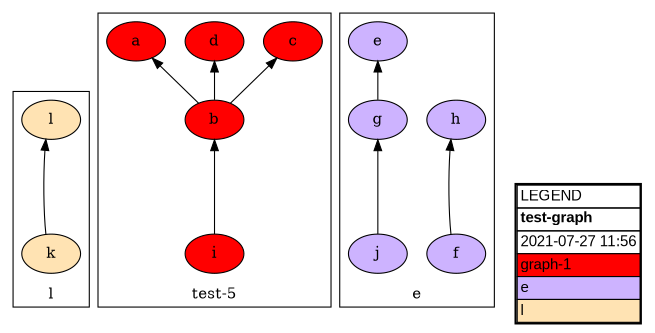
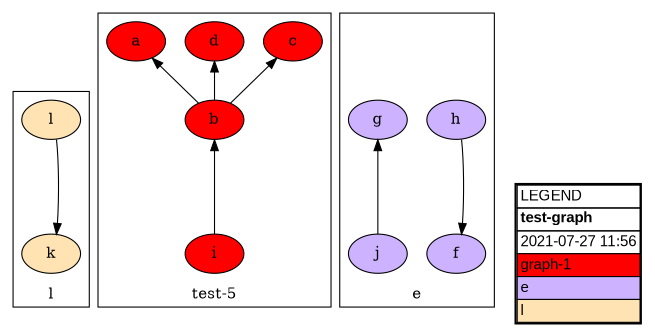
(378, 41) -> none
(44, 192) -> (58, 181)
(449, 192) -> (464, 181)
